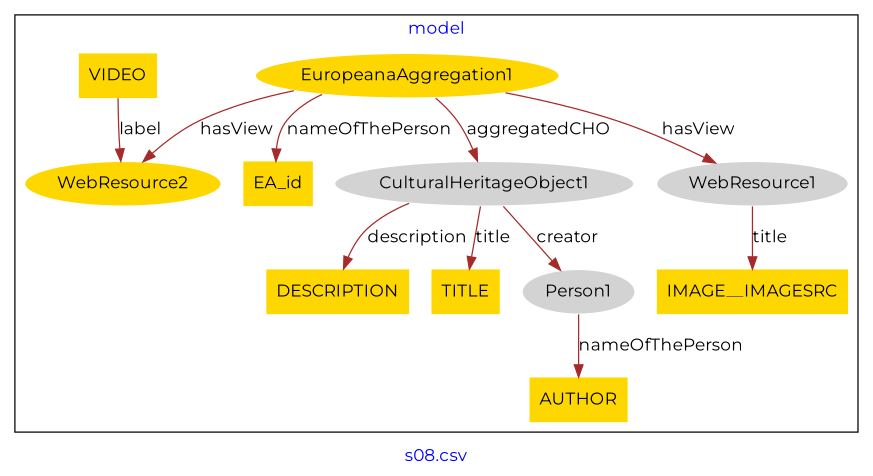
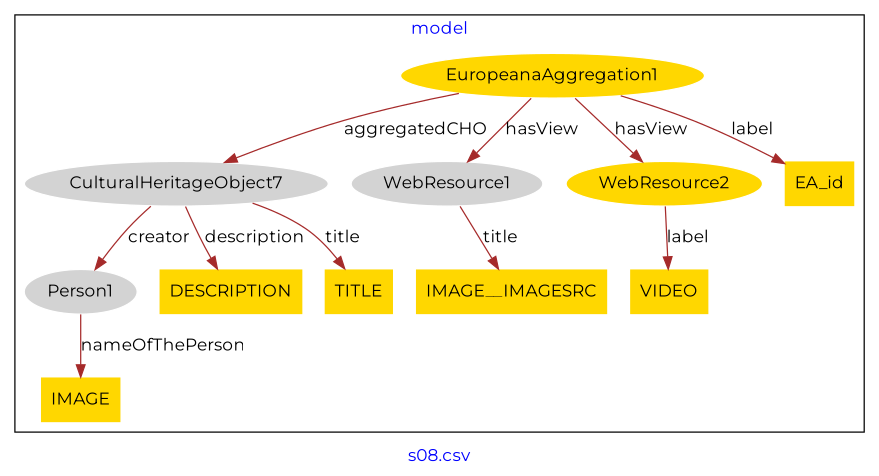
(119, 124) -> (666, 232)
(369, 130) -> (752, 130)
(484, 184) -> (176, 184)
(579, 400) -> (81, 400)
